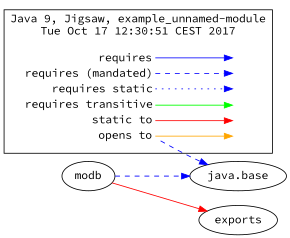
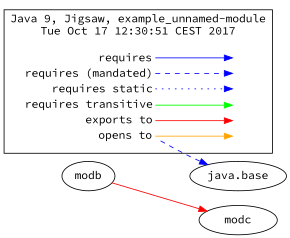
(122, 120) -> (119, 120)
(148, 176) -> none
(238, 220) -> (238, 220)
